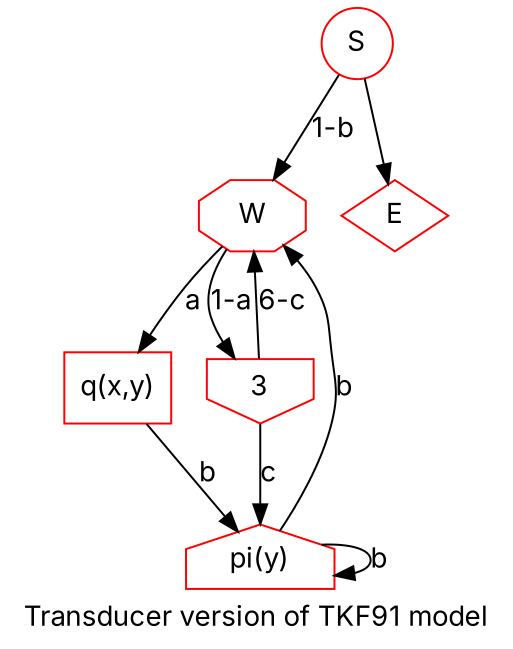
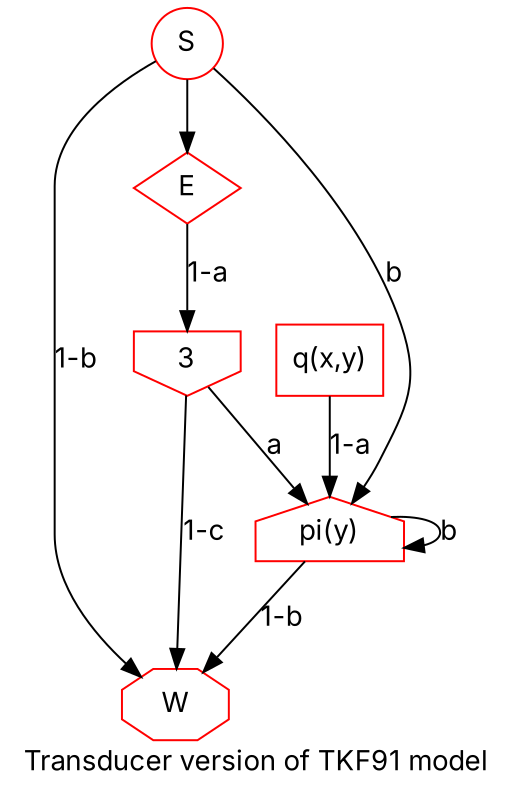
none -> (370, 258)
(184, 289) -> none
(209, 295) -> (187, 267)
(283, 302) -> (205, 532)
(344, 388) -> (282, 618)
(208, 474) -> (351, 446)
(269, 474) -> (274, 446)
